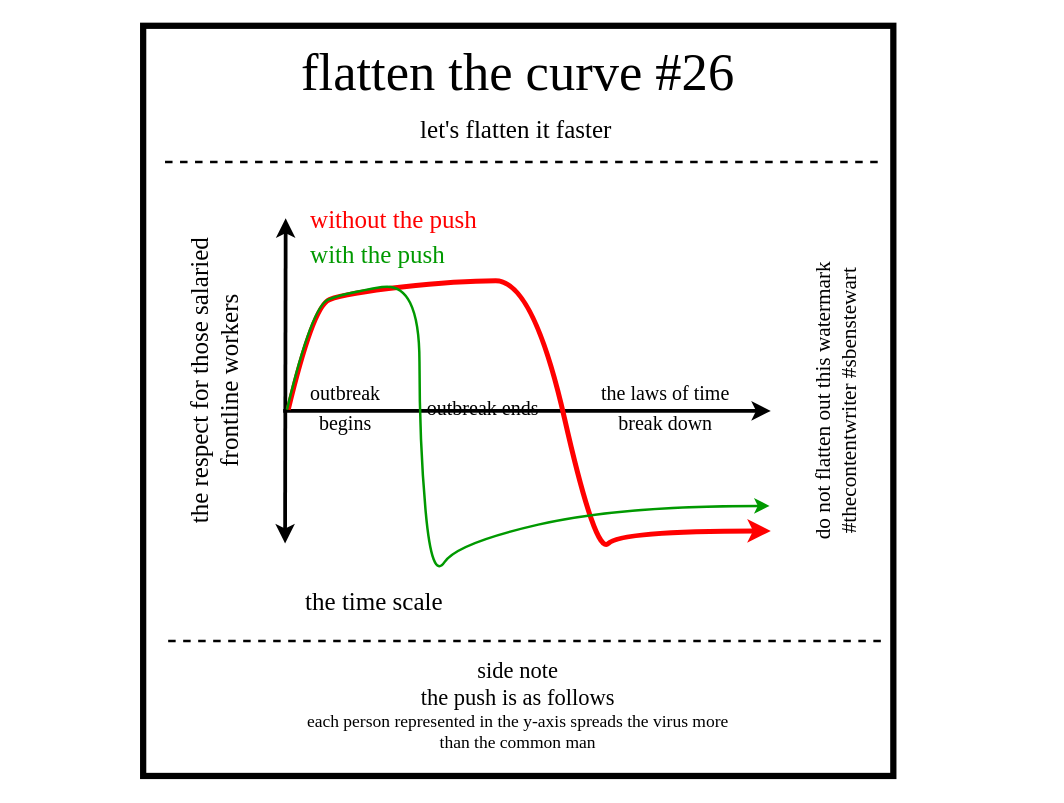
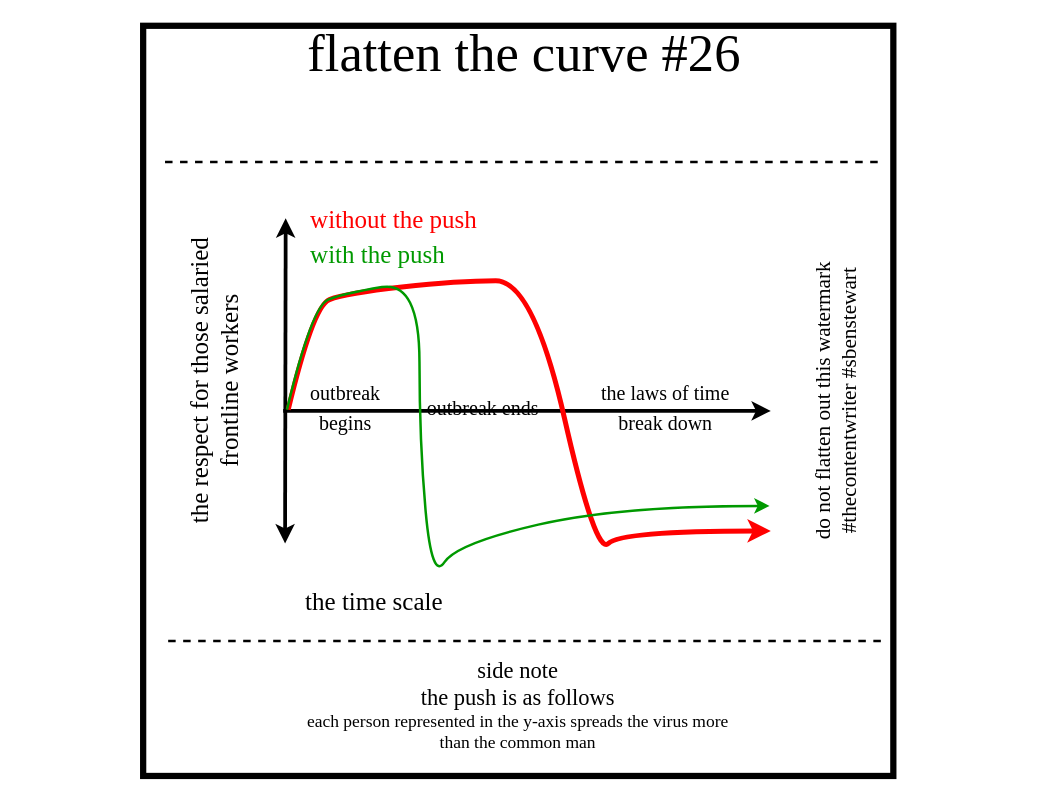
(518, 73) -> (524, 54)
(516, 128) -> none
